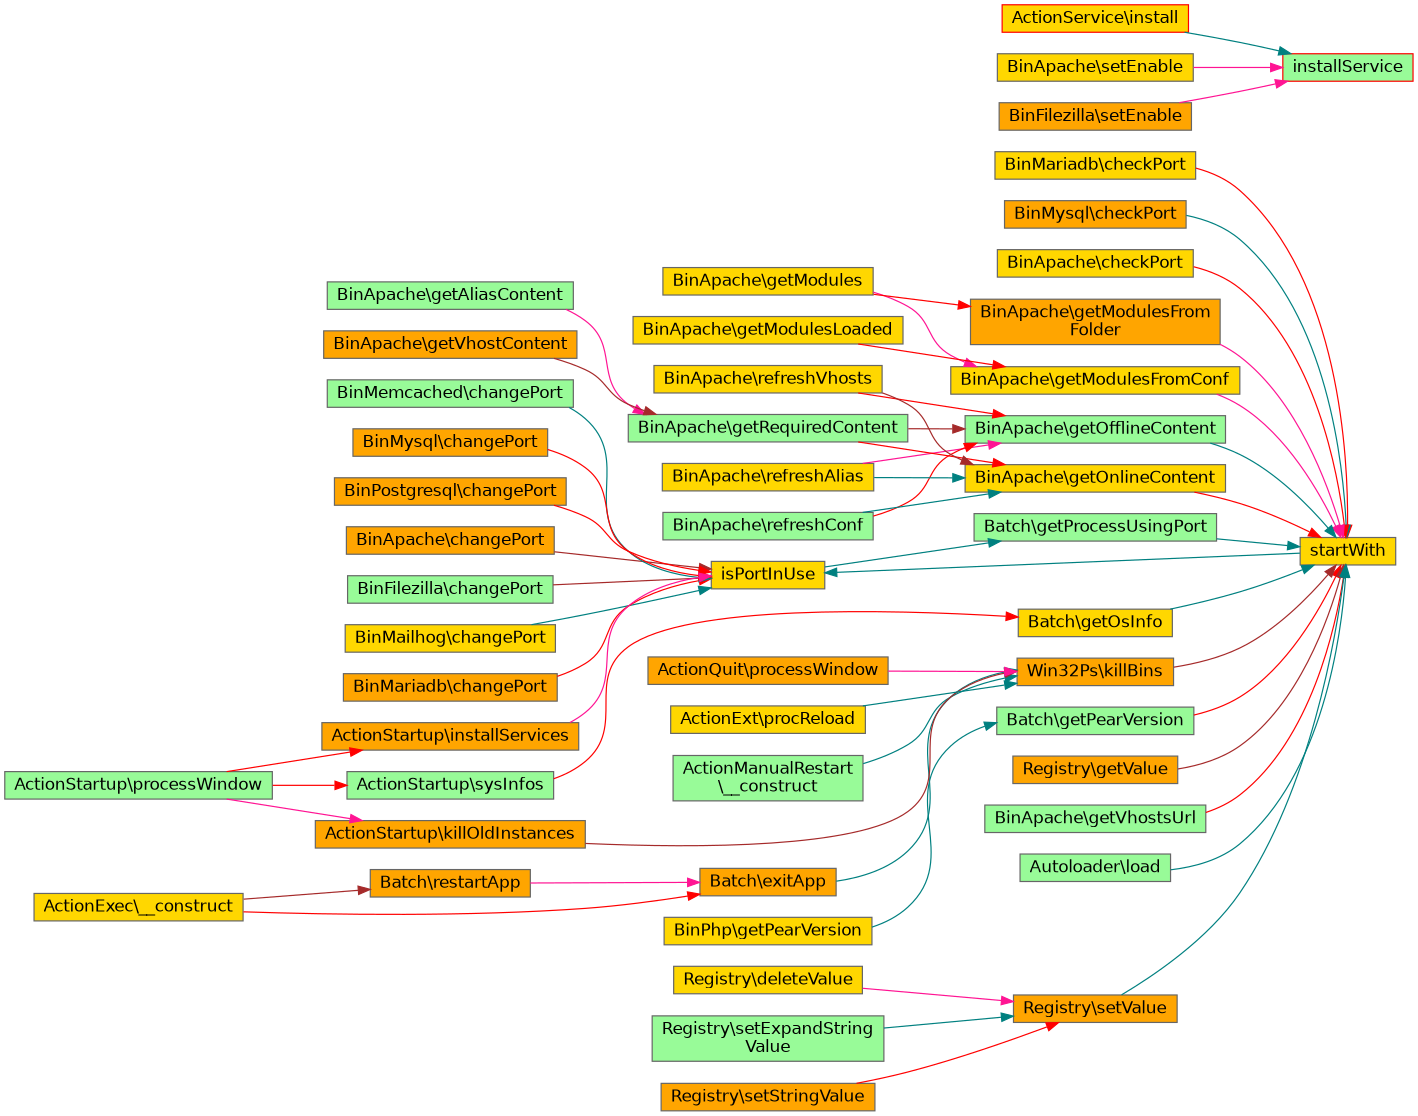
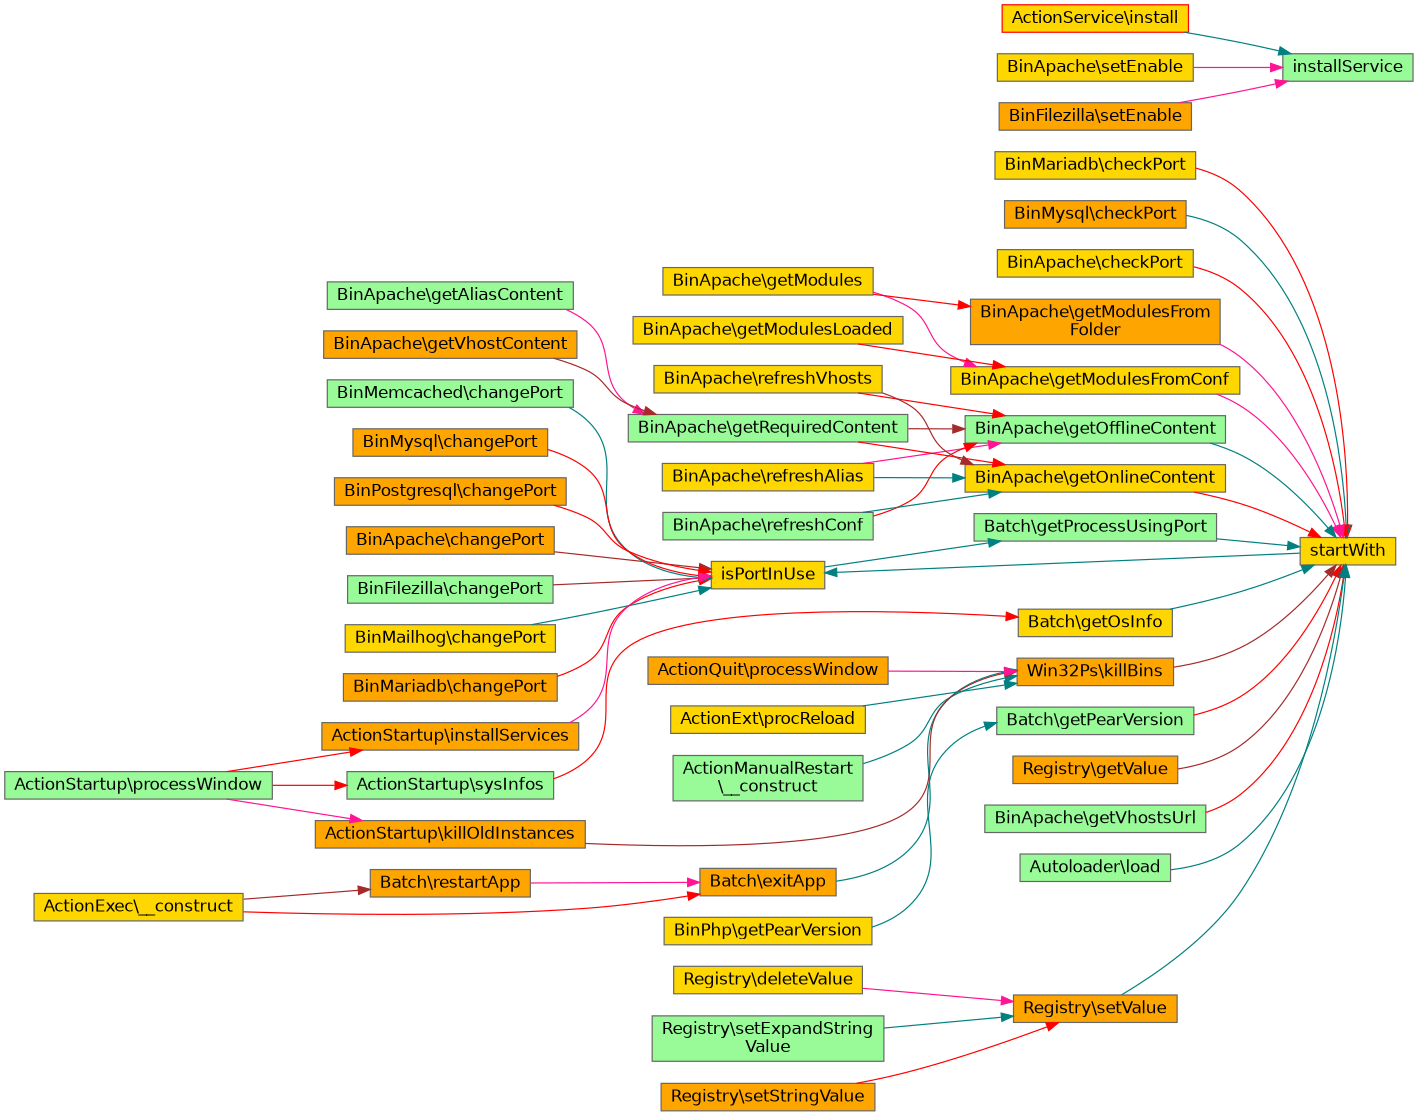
(1348, 67) -> (1348, 67)
